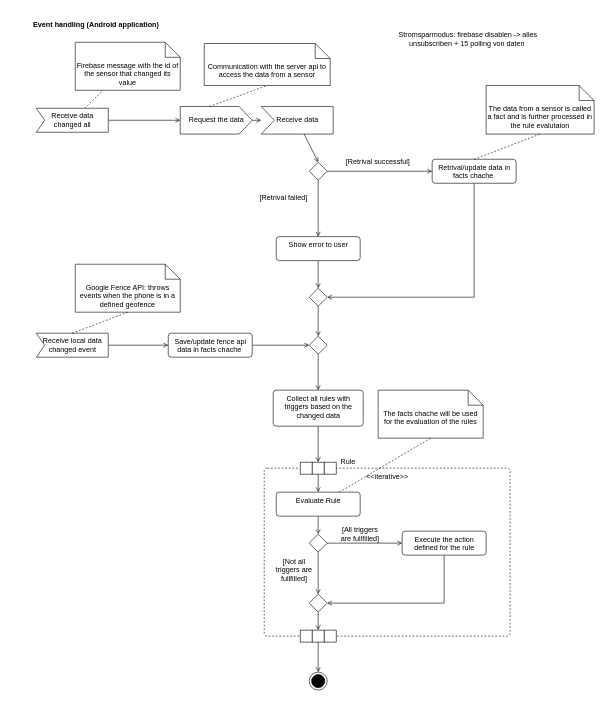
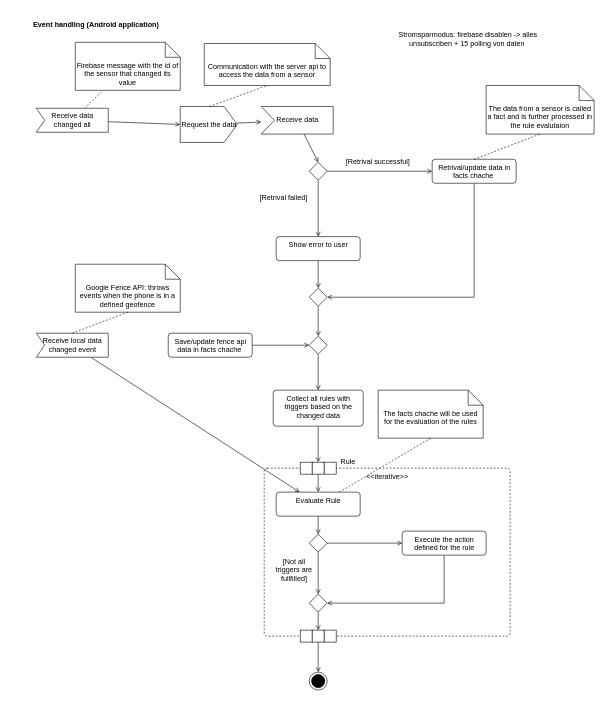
(216, 120) -> (209, 125)
(138, 345) -> (194, 424)
(360, 534) -> none
